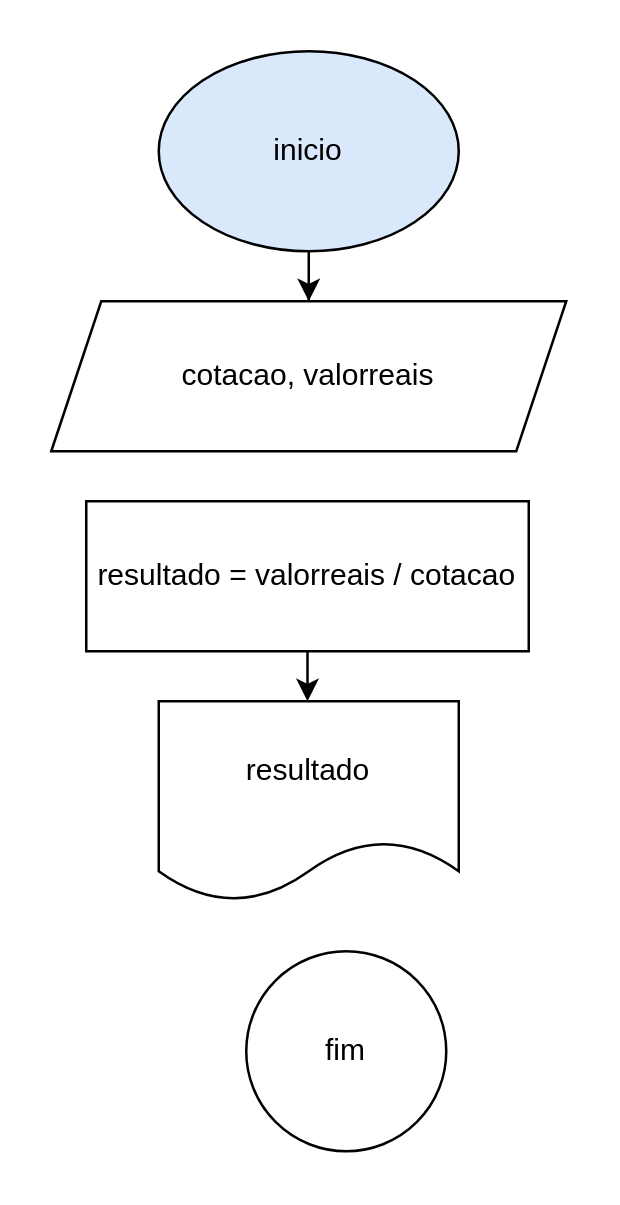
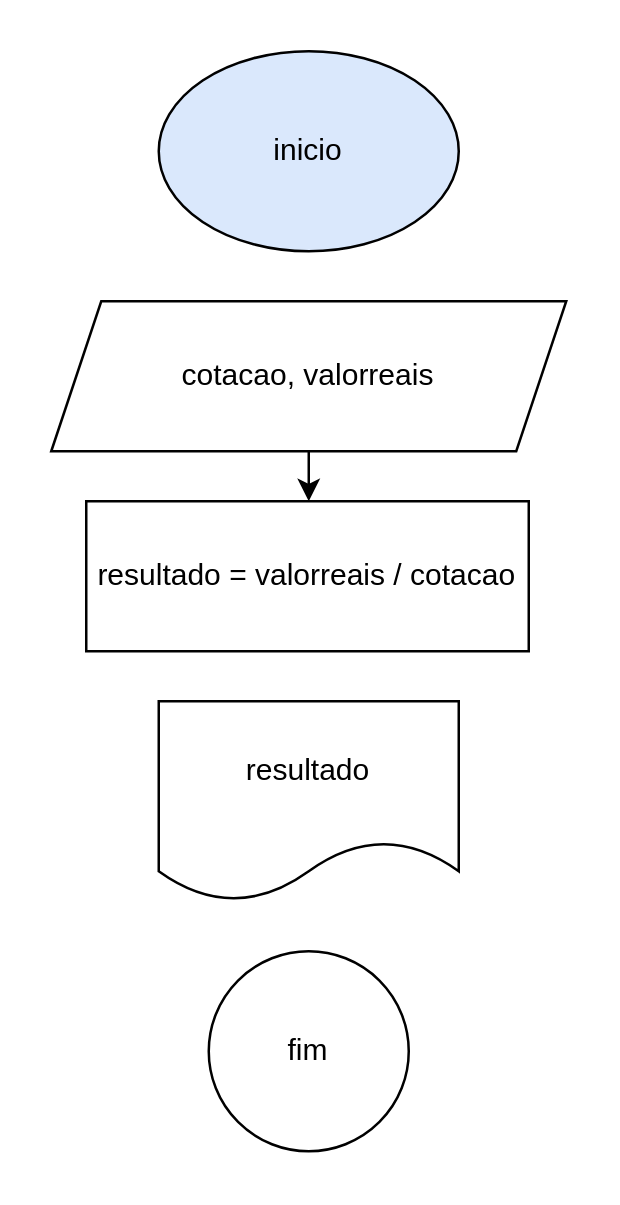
(309, 284) -> none
none -> (309, 468)
(308, 668) -> none
(346, 1051) -> (309, 1051)
